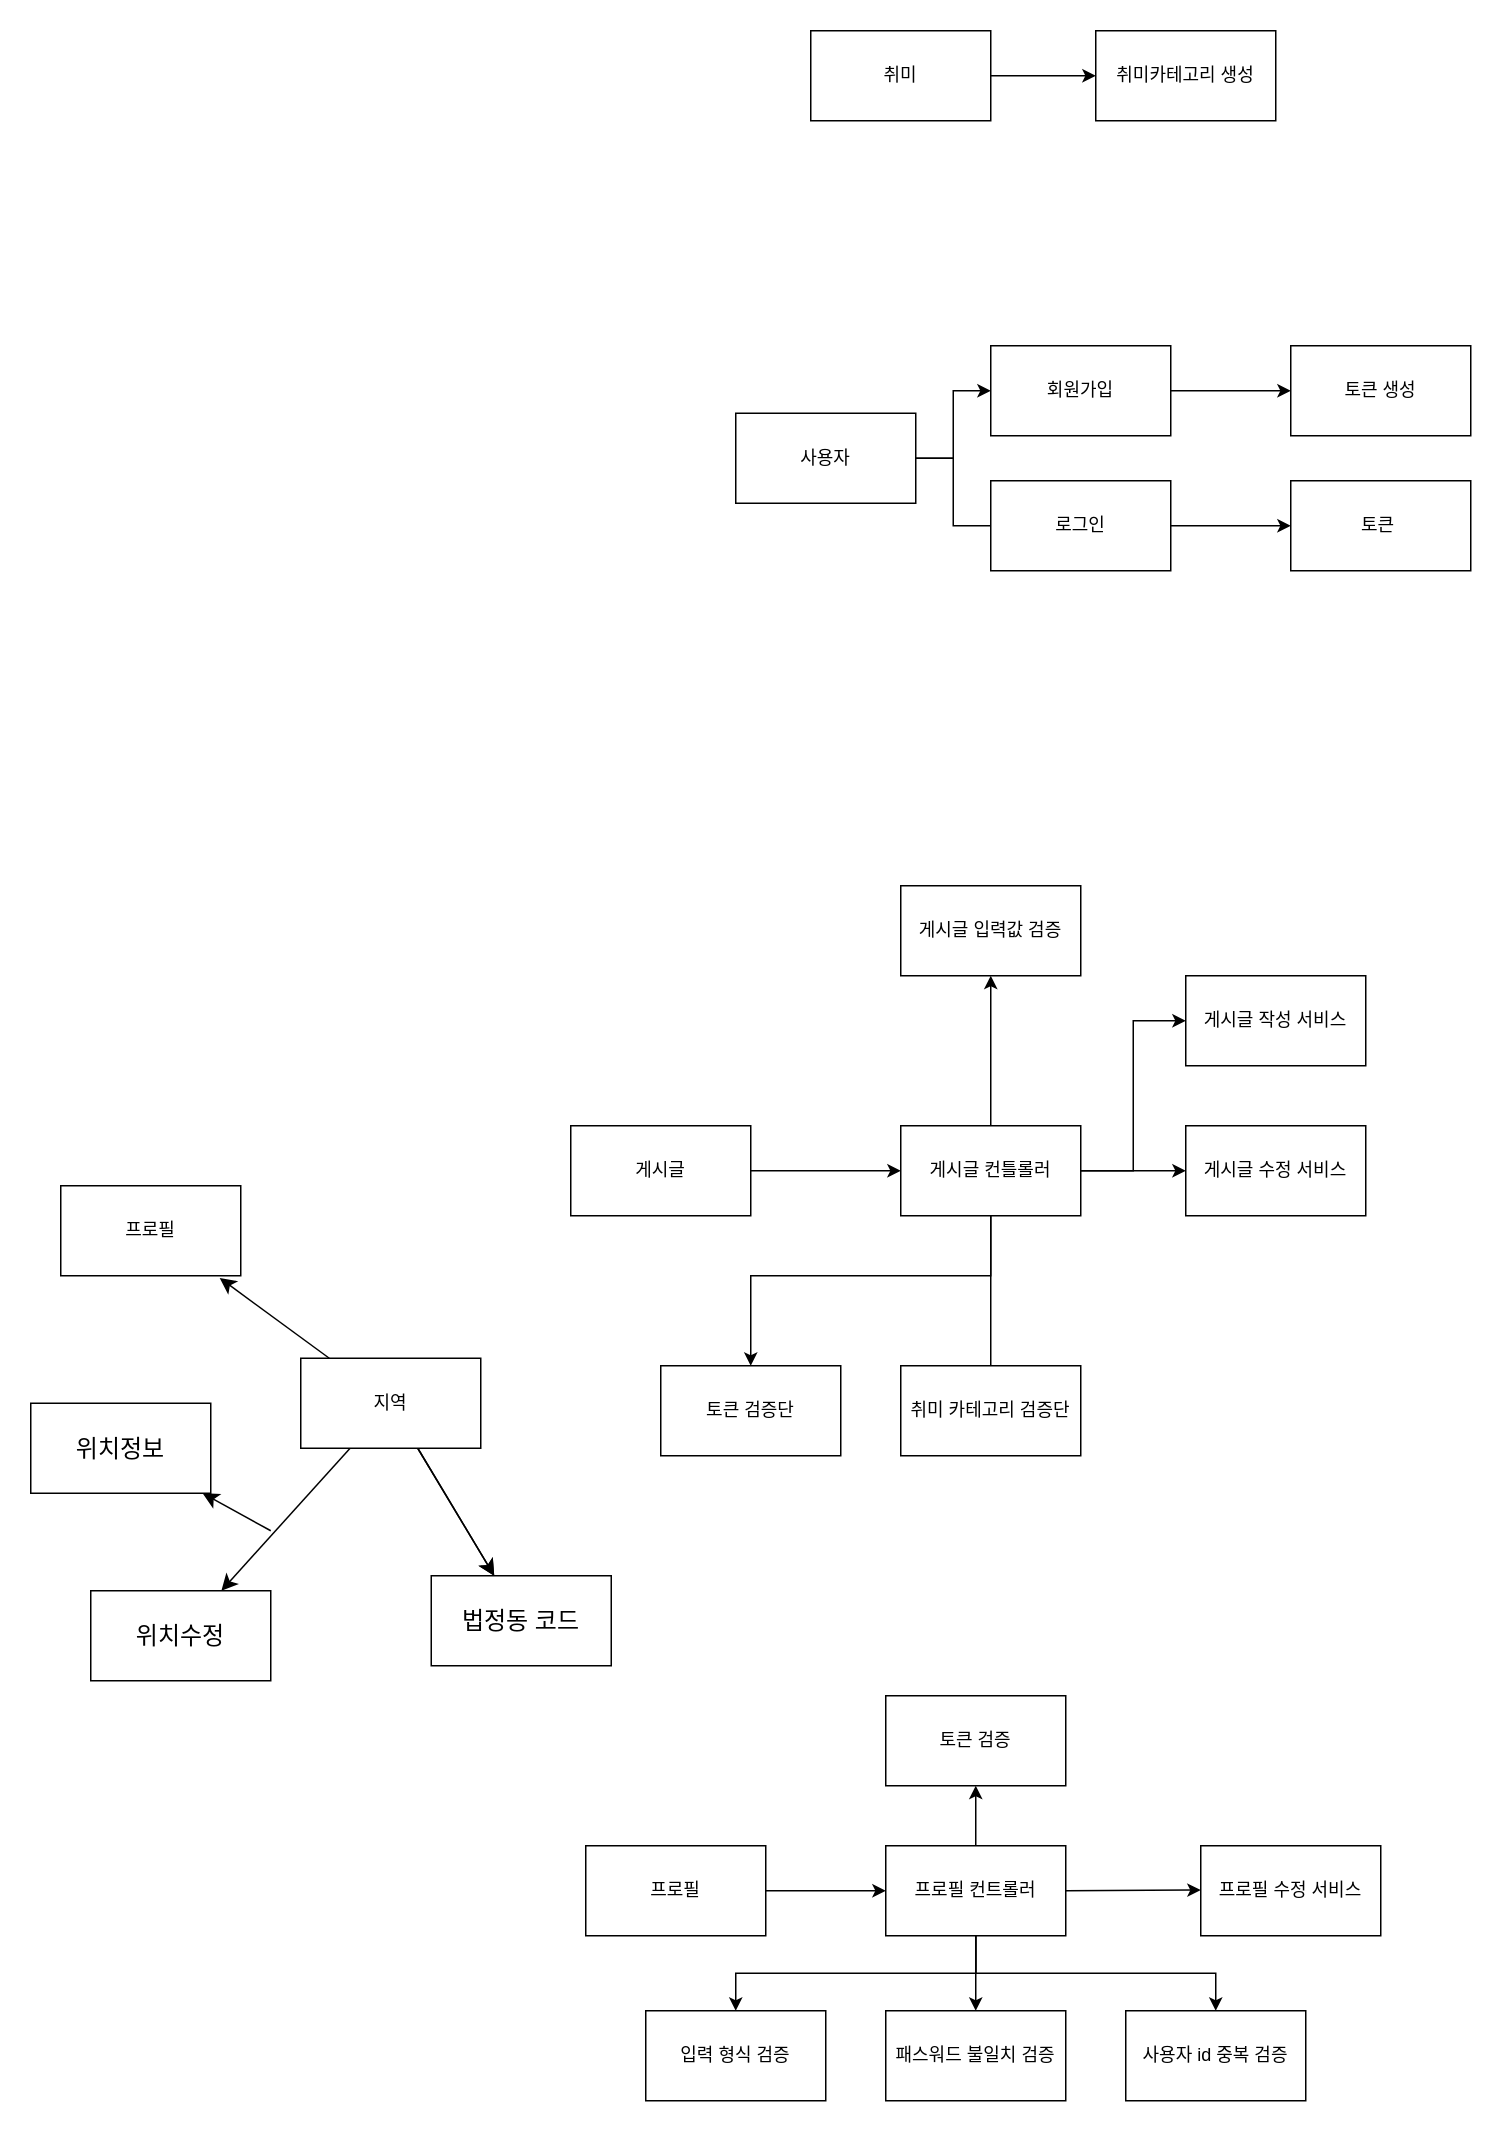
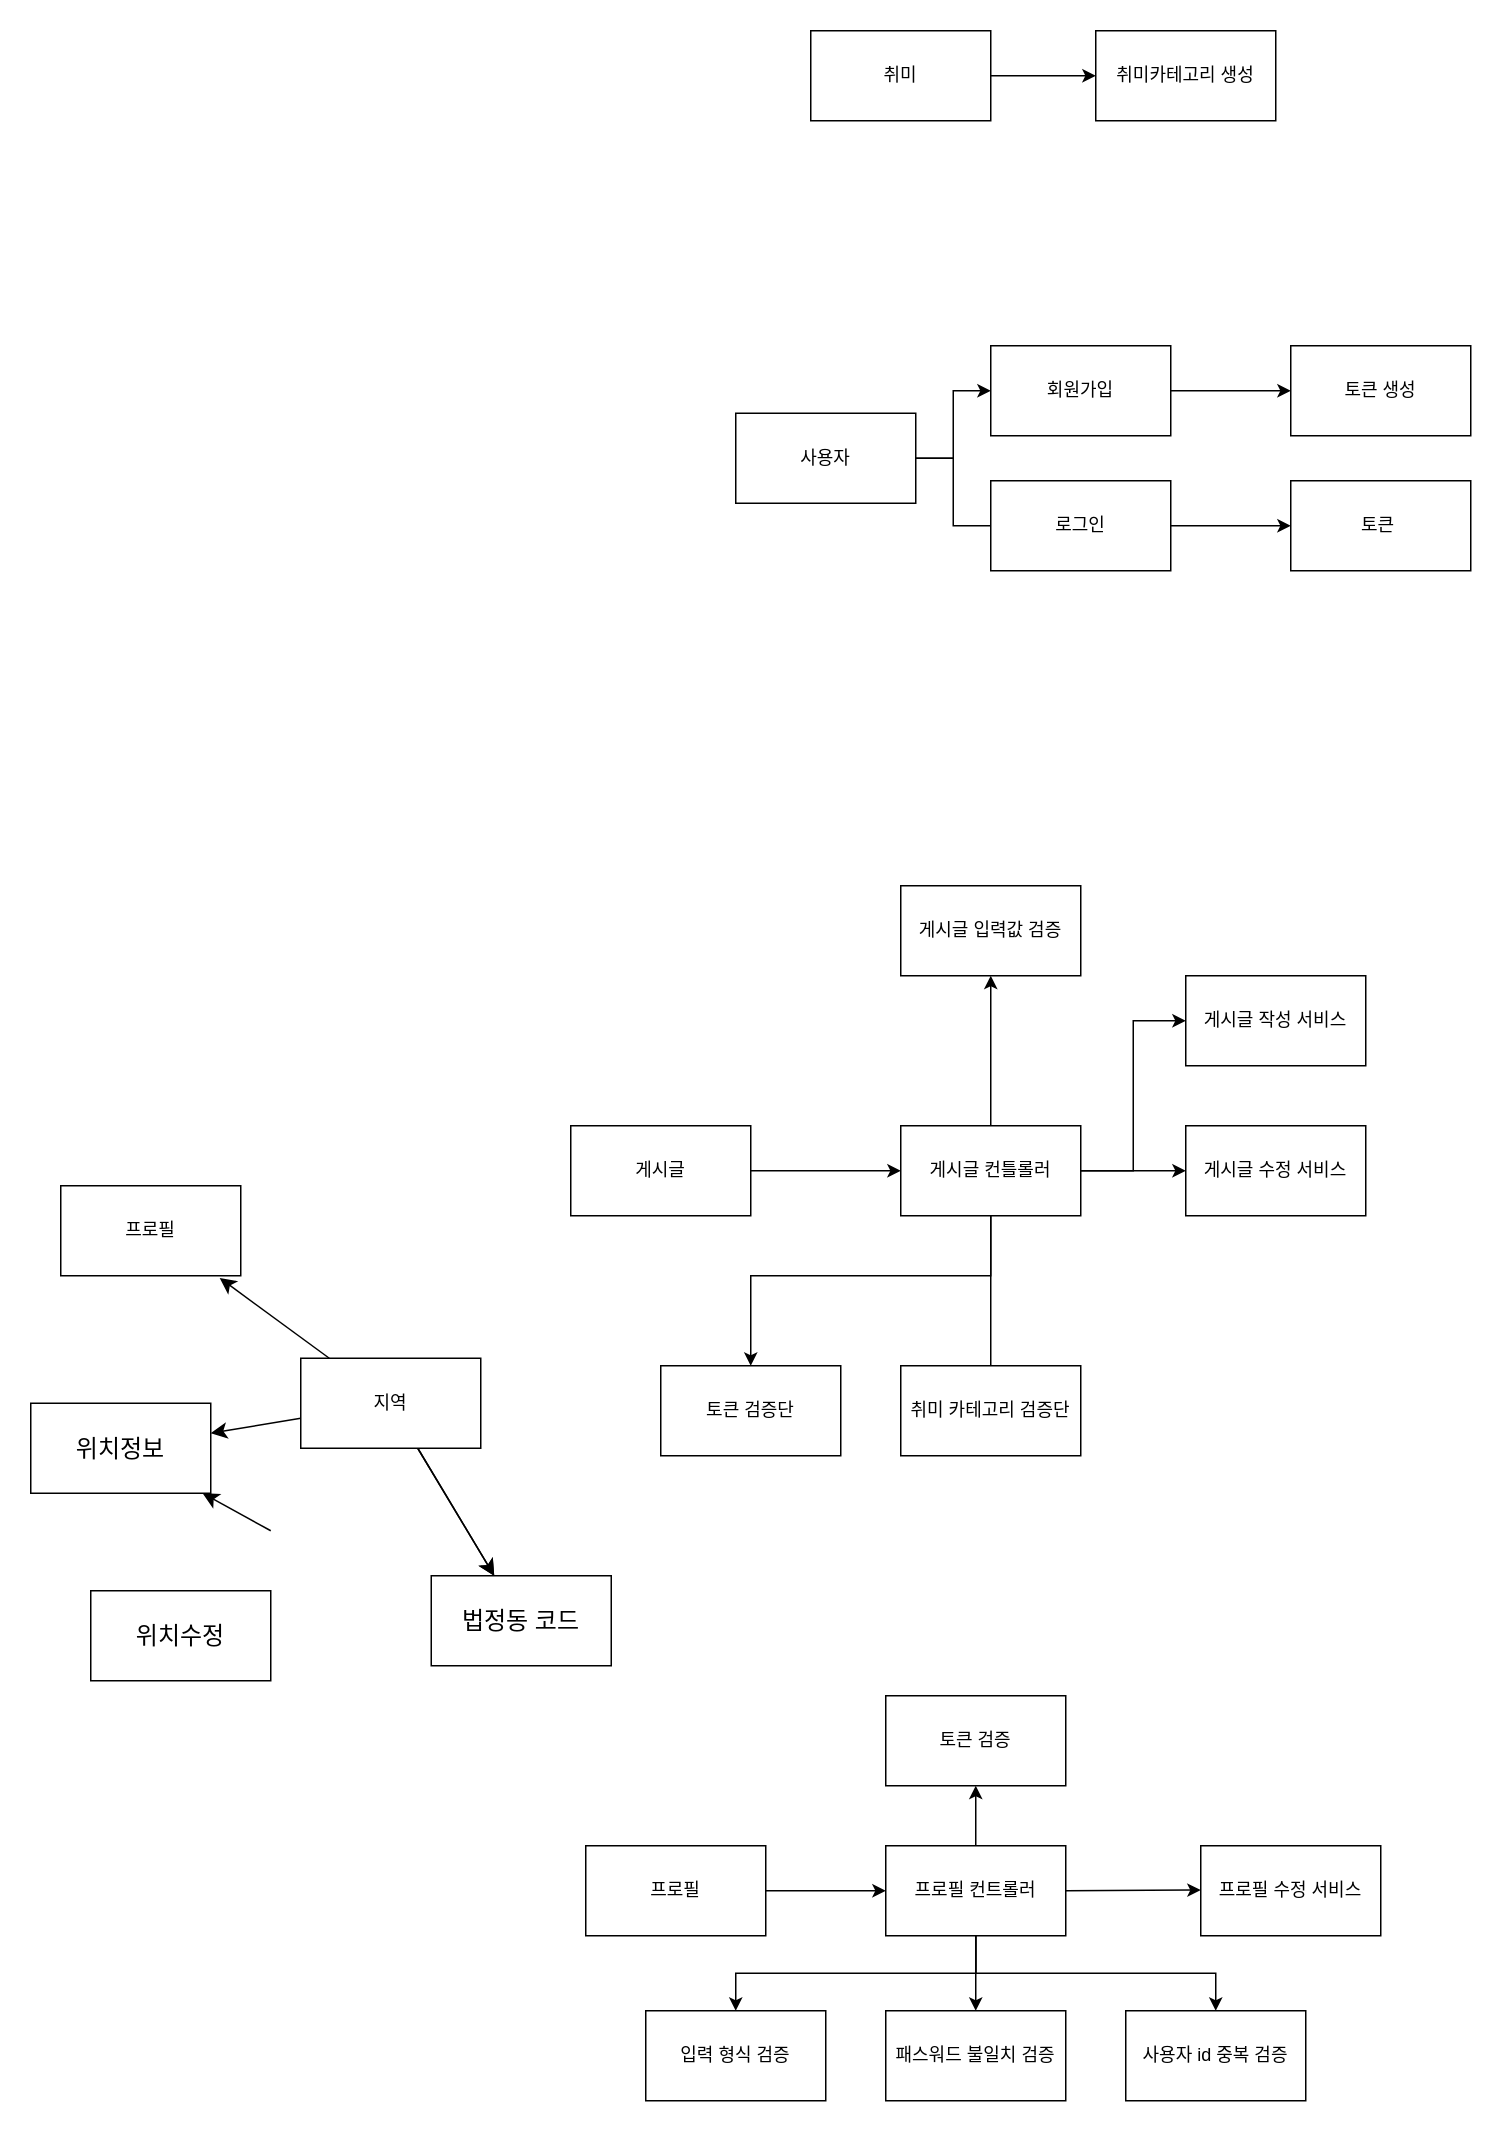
(289, 1516) -> (261, 1425)
